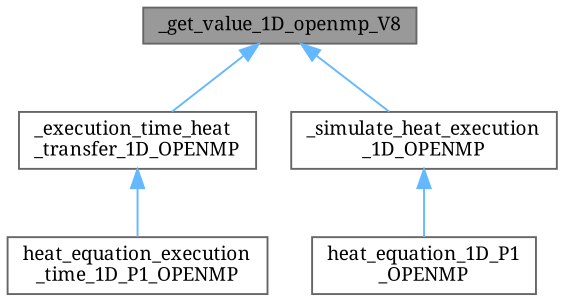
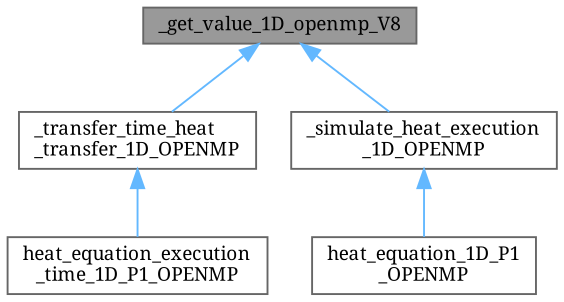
(138, 140) -> (138, 140)
